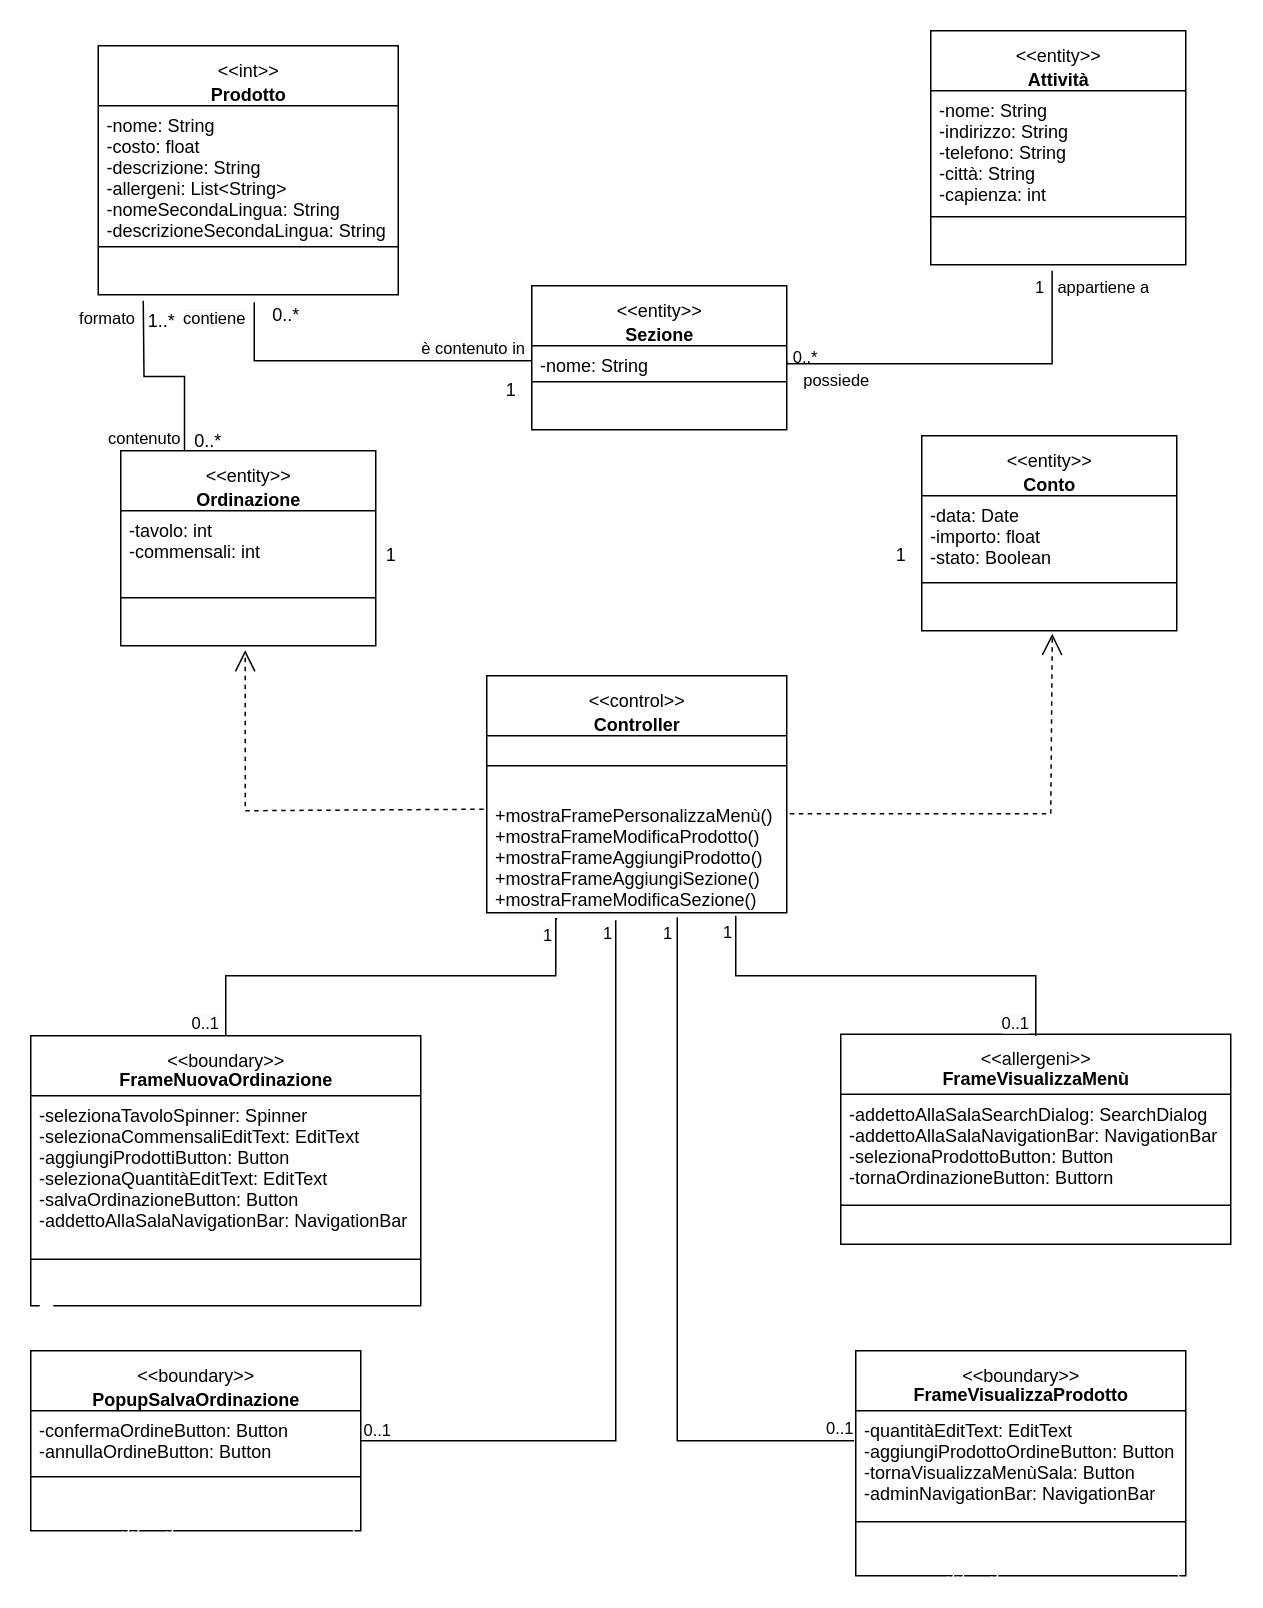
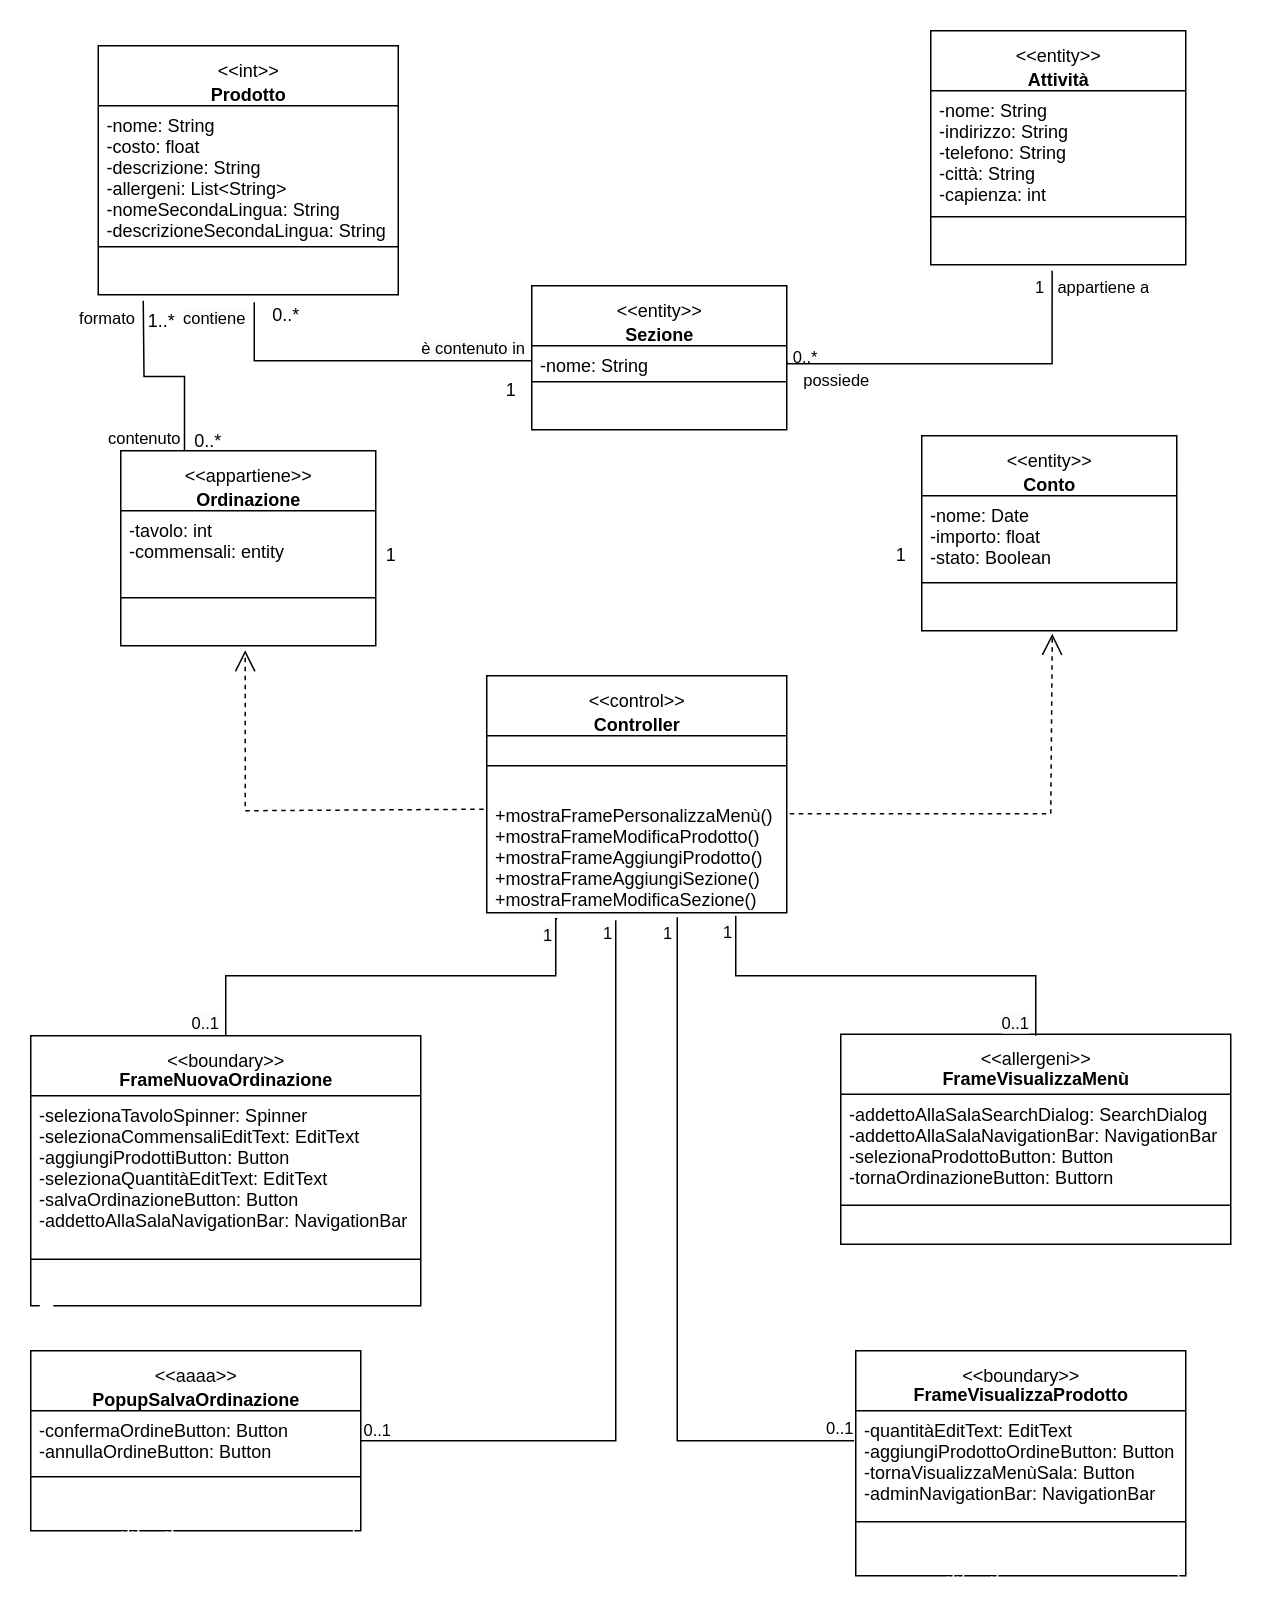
(249, 483) -> (249, 483)
(981, 516) -> (981, 516)
(180, 531) -> (180, 531)
(197, 1383) -> (197, 1383)
